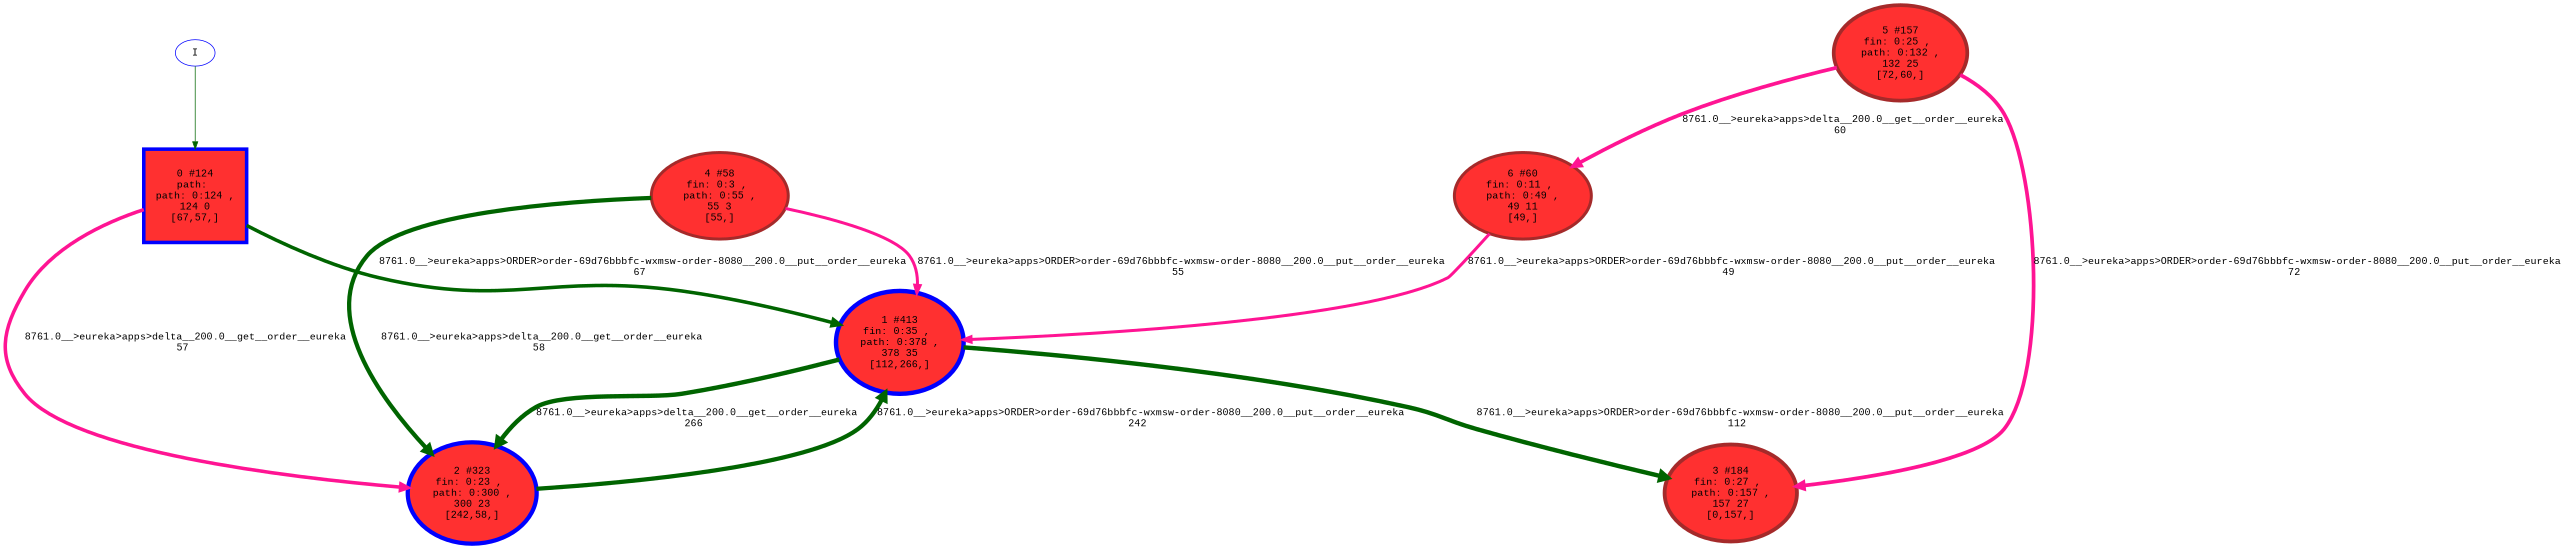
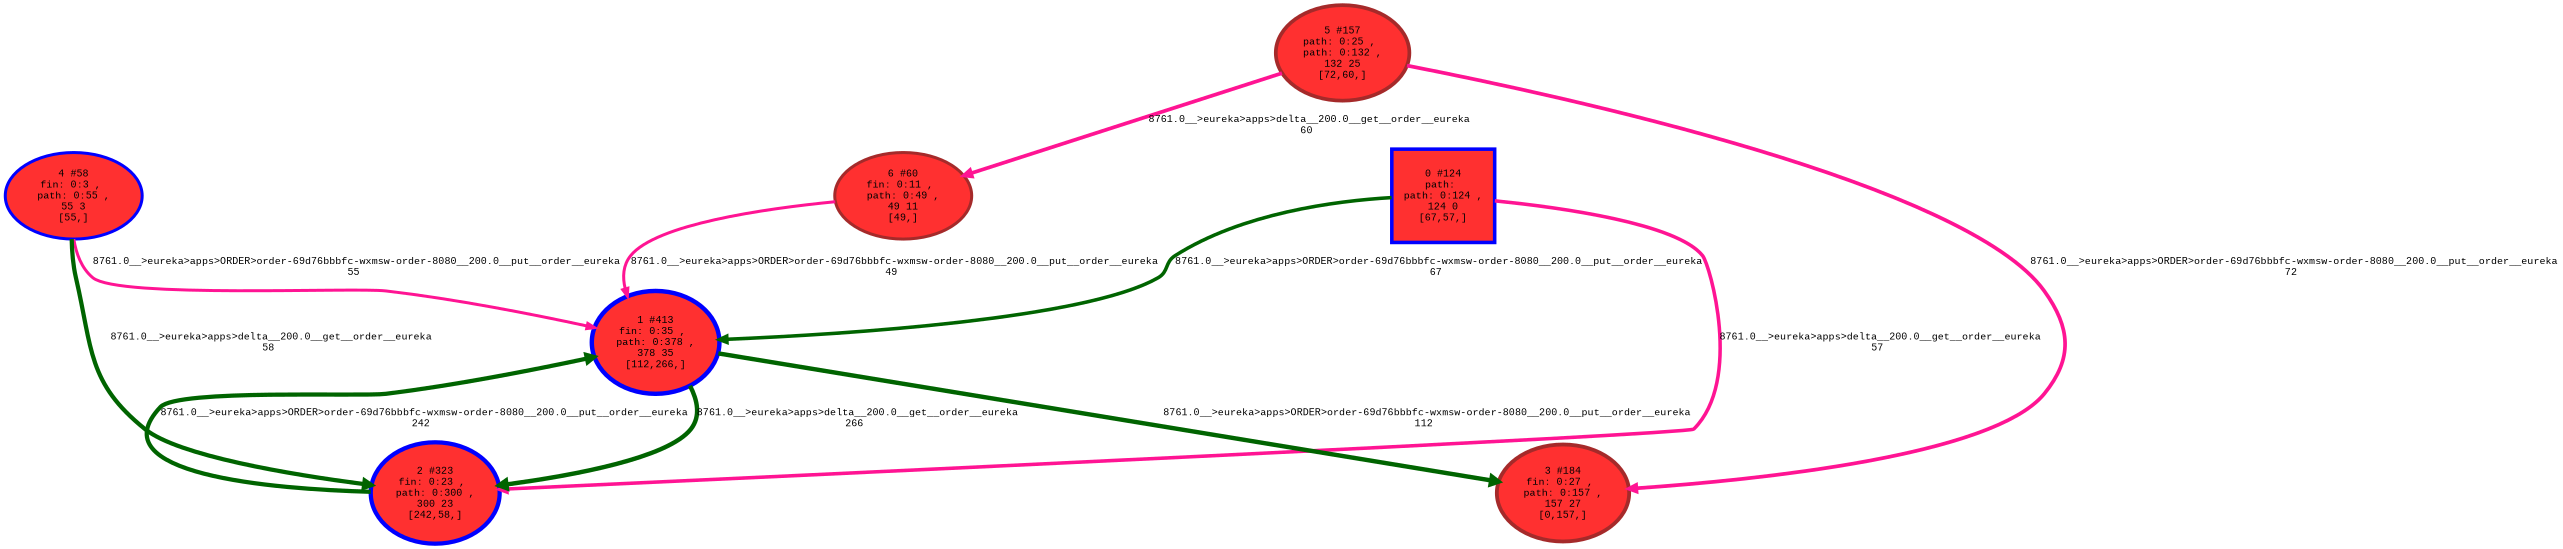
(195, 53) -> none
(1901, 53) -> (1343, 53)
(720, 196) -> (74, 196)
